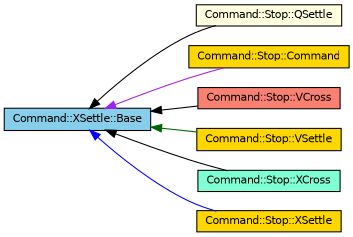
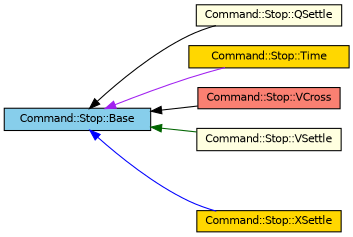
(269, 57) -> (269, 57)
(77, 119) -> (77, 119)
(269, 140) -> (269, 140)
(269, 181) -> none
